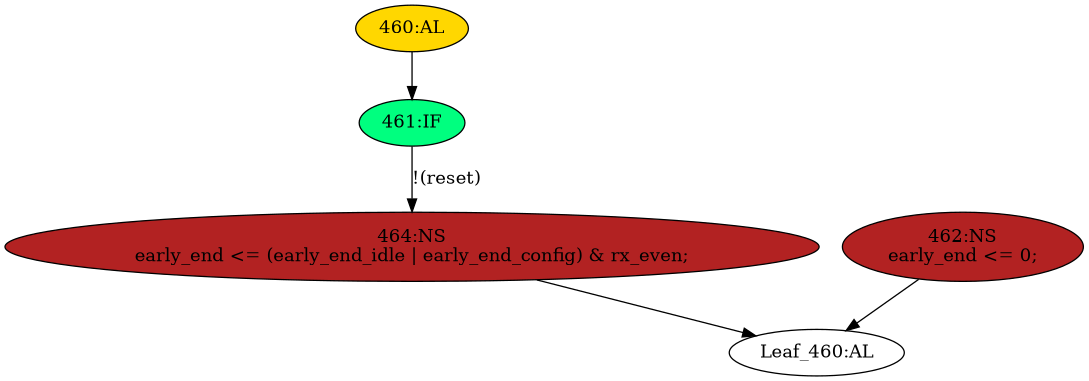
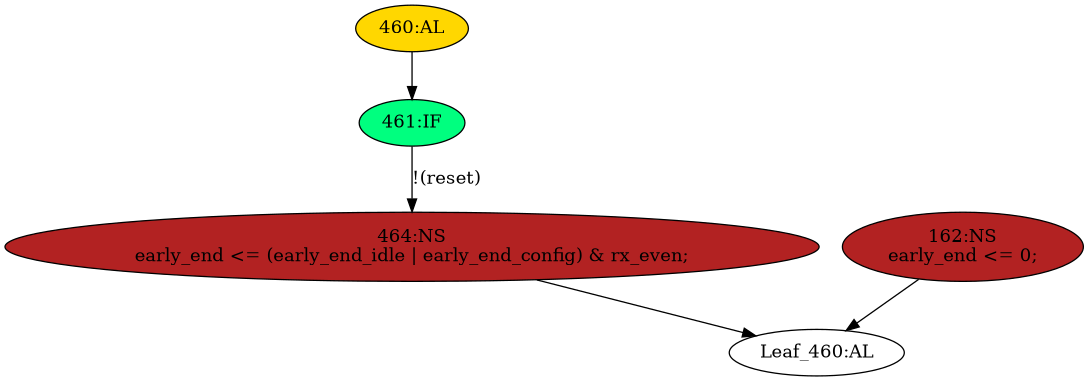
(963, 247) -> (963, 247)
